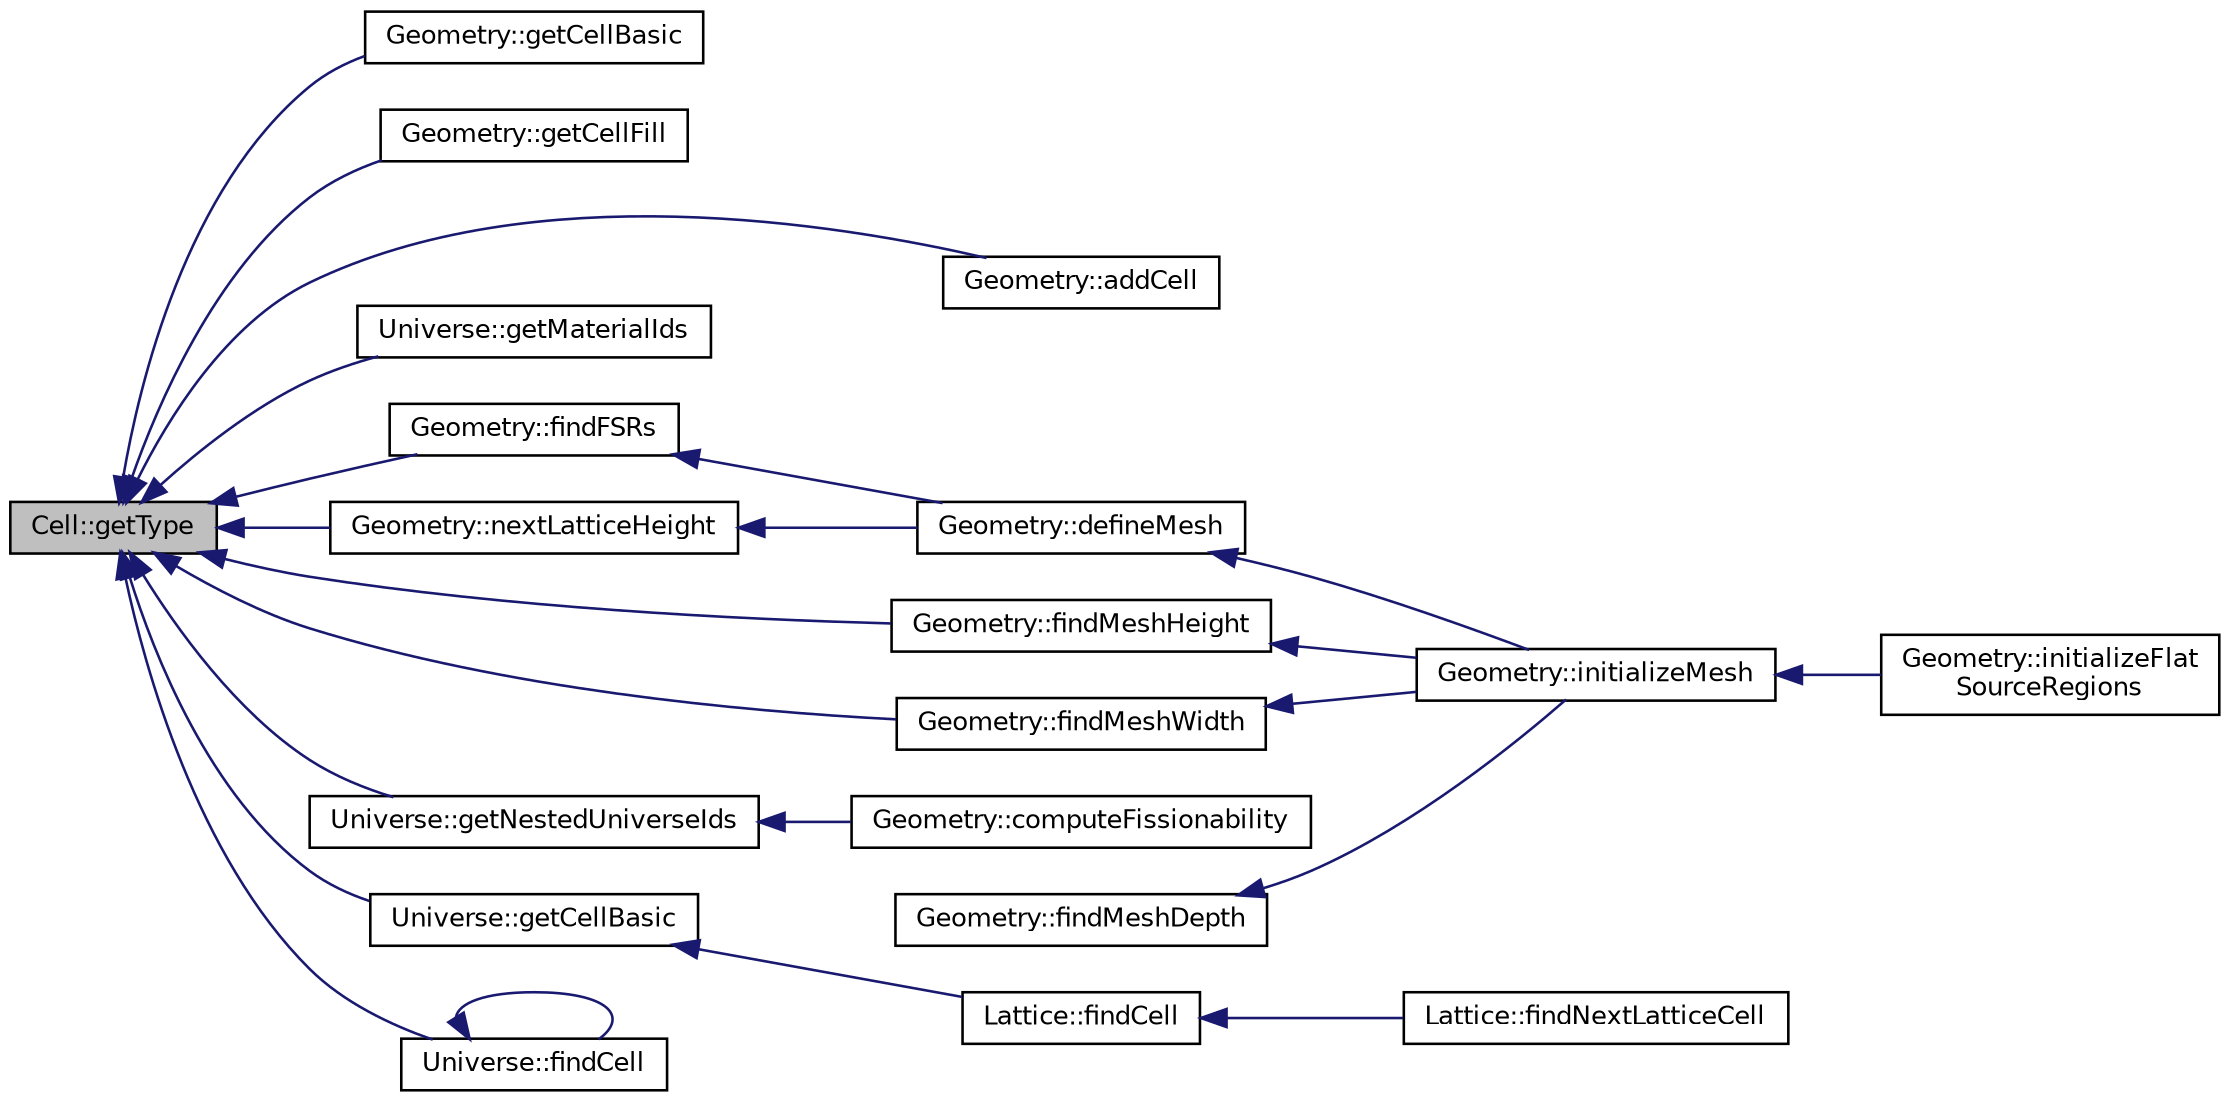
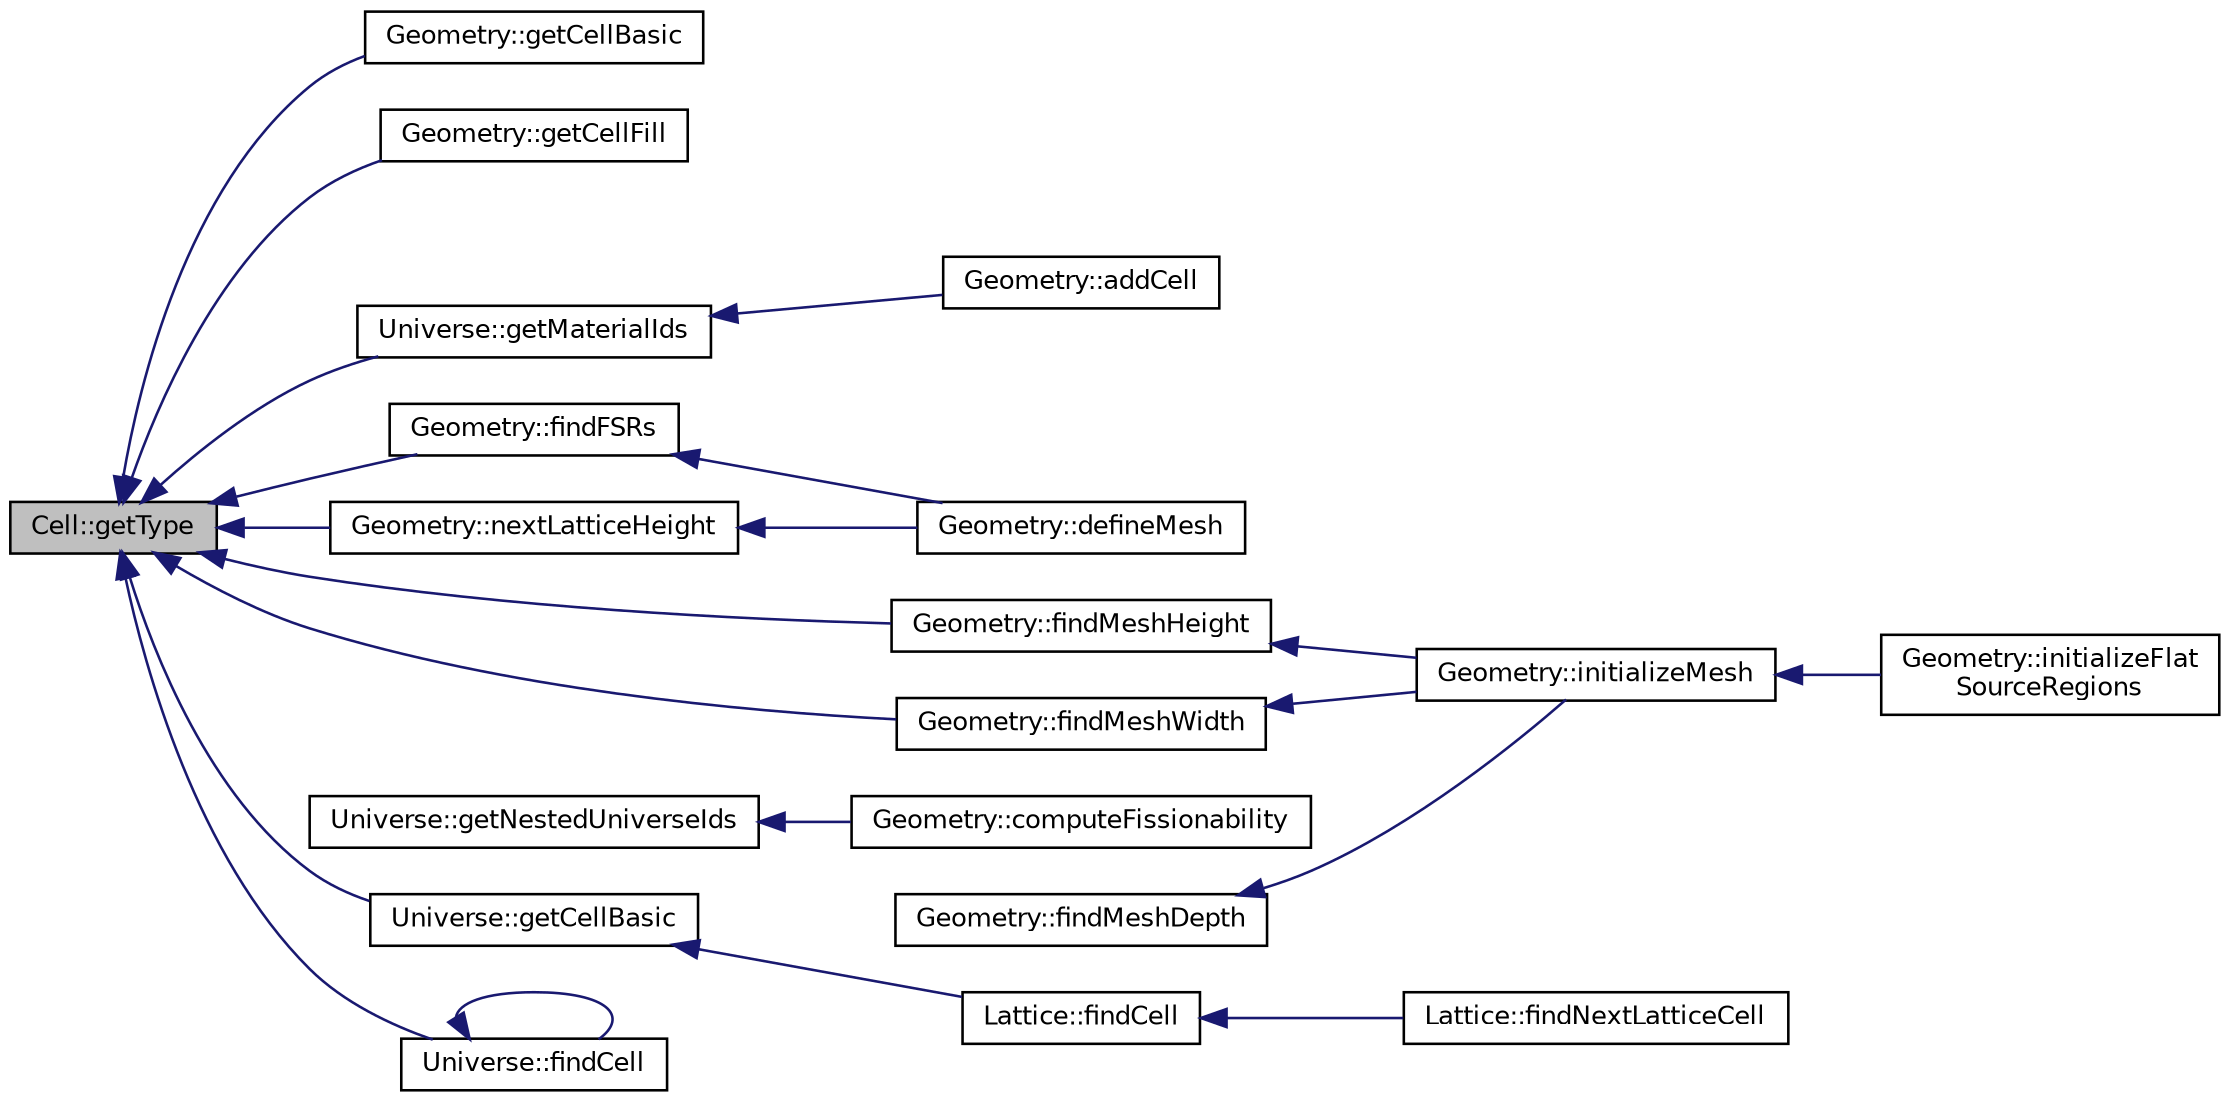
(513, 226) -> (840, 304)
(1384, 599) -> none
(248, 710) -> none
